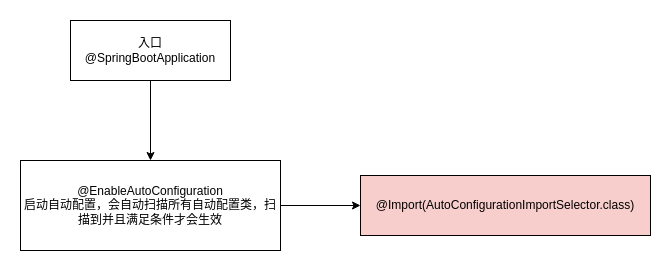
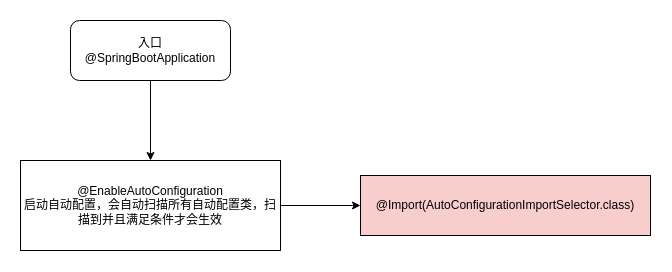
(151, 51) -> (151, 51)
